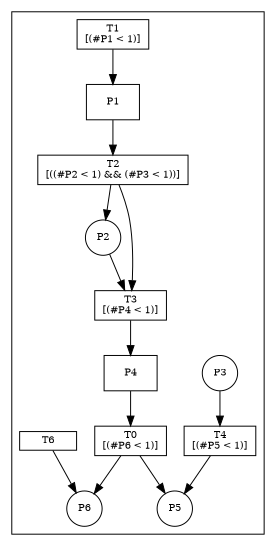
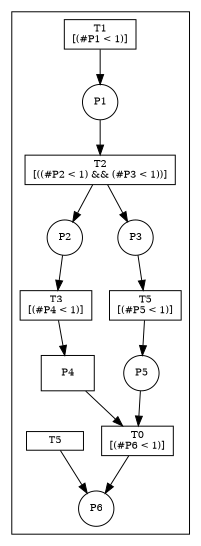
(113, 102) -> (100, 102)
(131, 232) -> (115, 199)
(48, 441) -> (55, 441)
(220, 441) -> (145, 305)
(150, 470) -> (140, 404)
